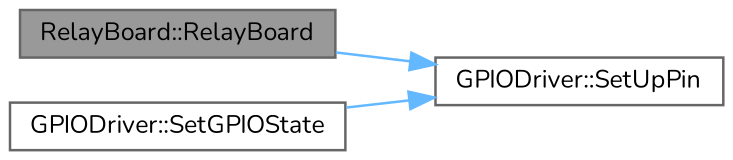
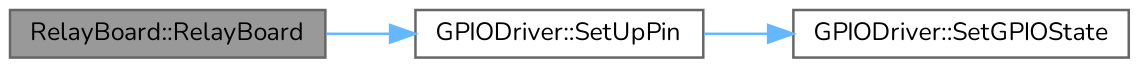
(378, 104) -> (736, 34)
